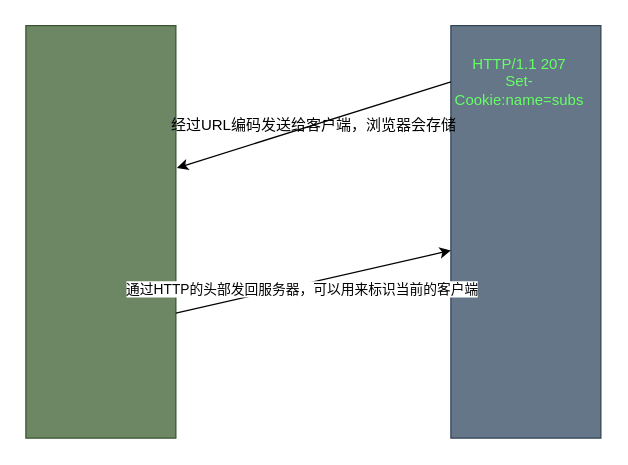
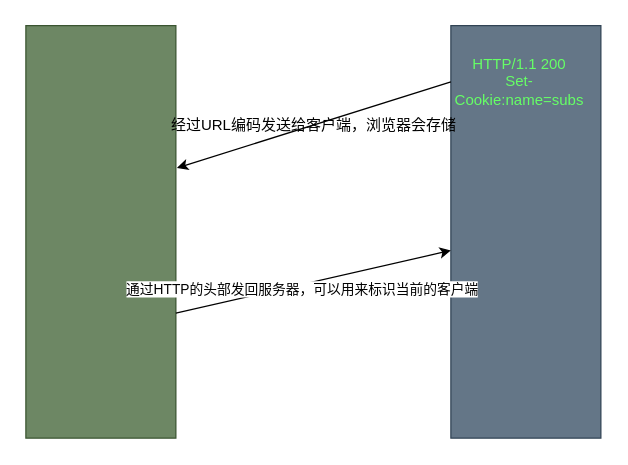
(519, 82) -> (519, 82)
